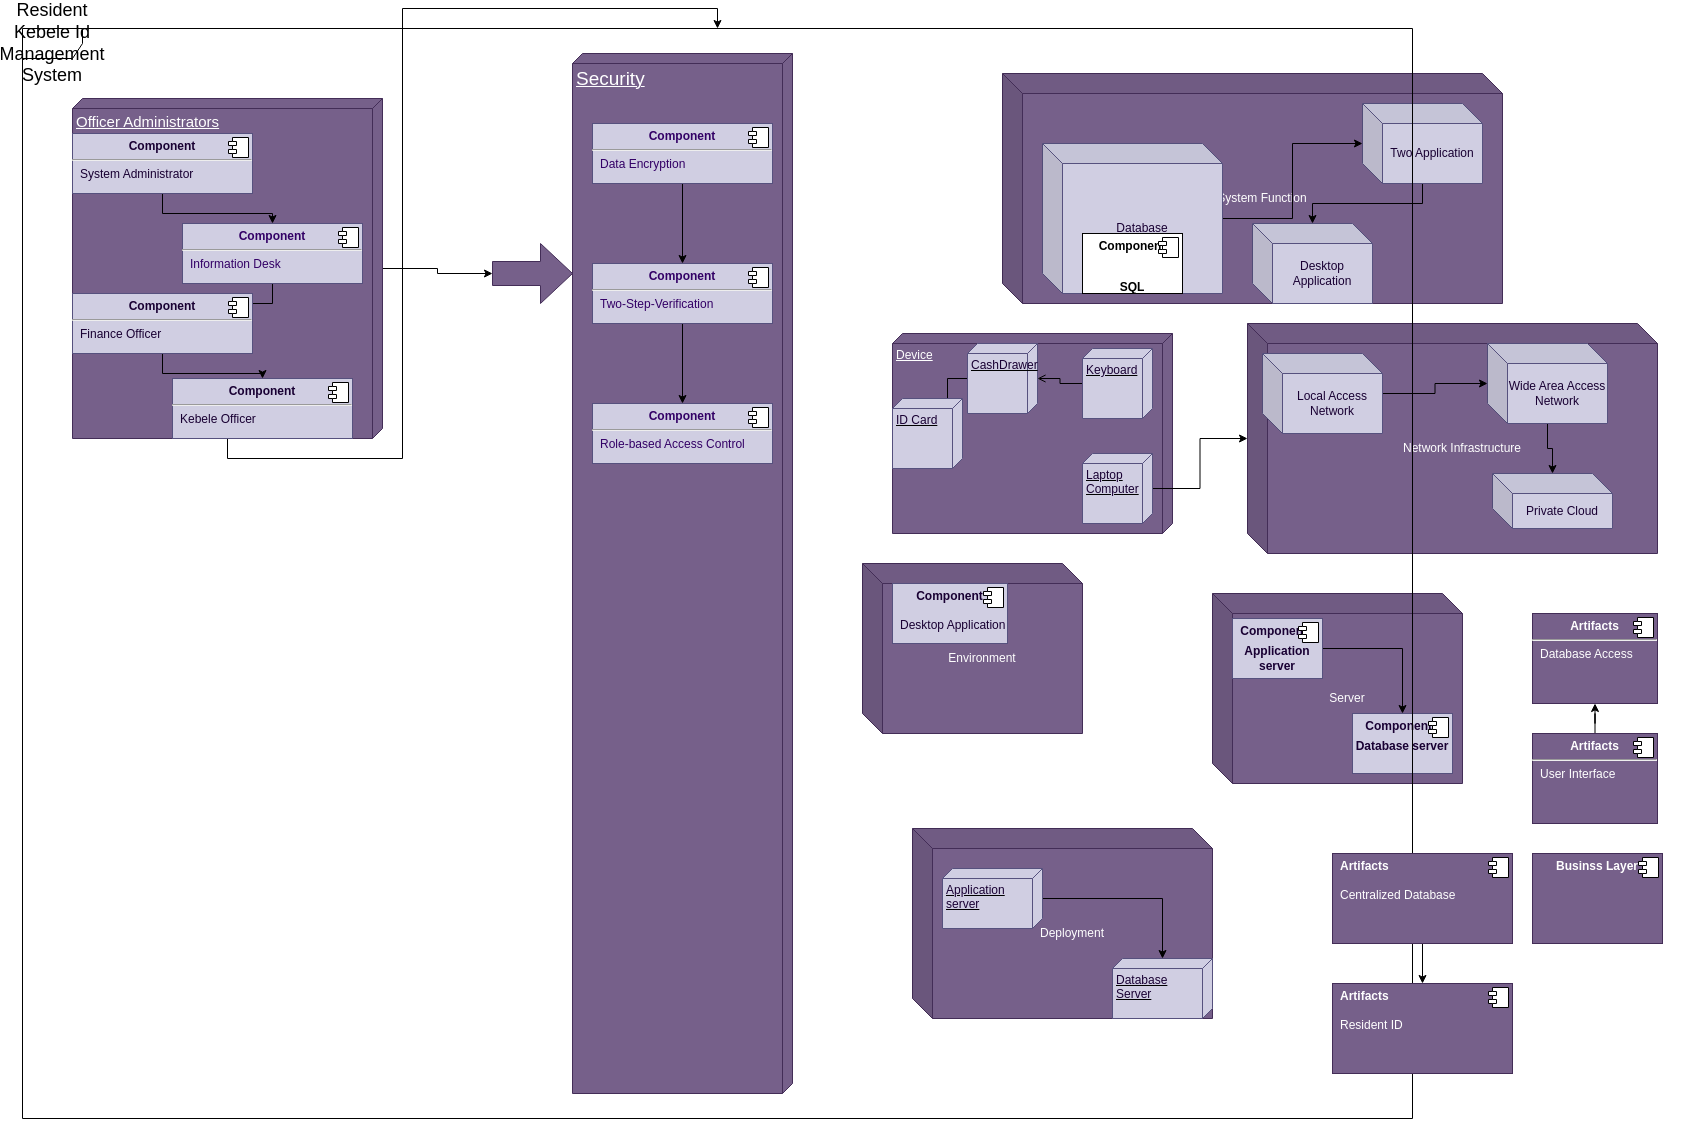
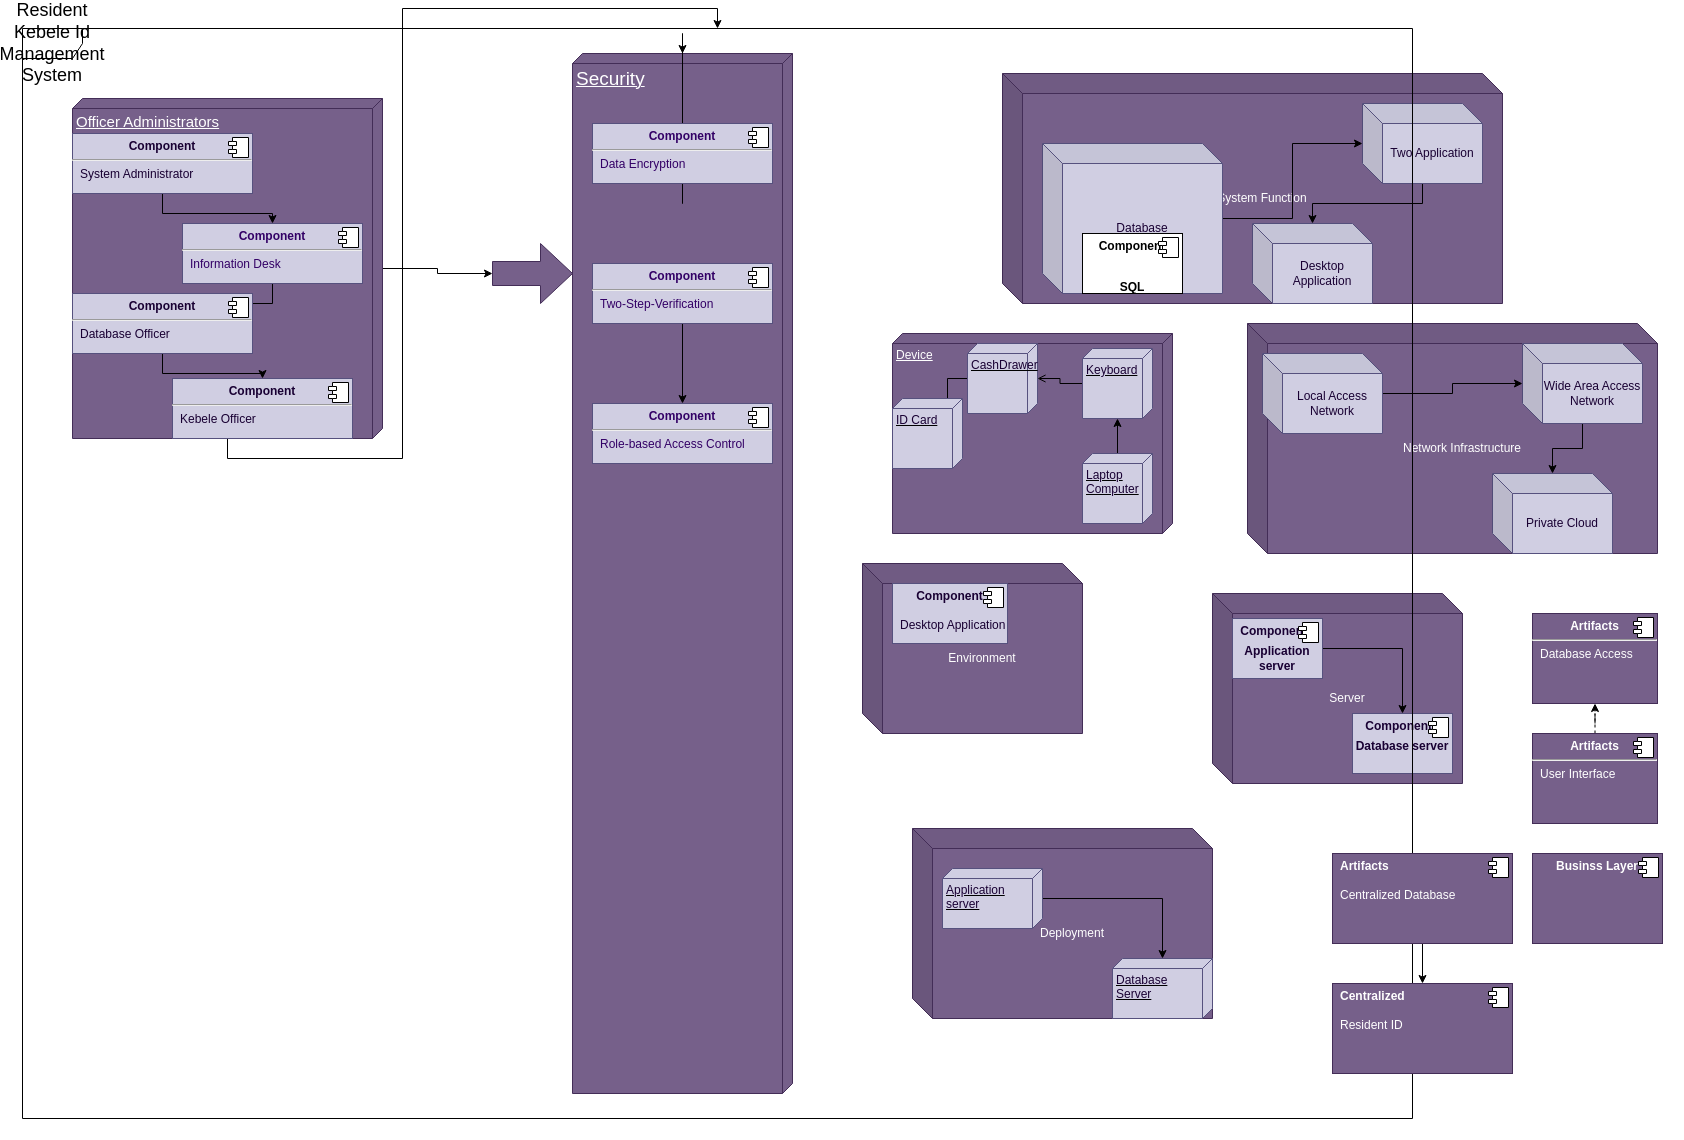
(683, 229) -> (683, 73)
(118, 294) -> (123, 294)
(1548, 384) -> (1583, 384)
(1200, 467) -> (1118, 435)
(1553, 501) -> (1553, 514)
(1595, 717) -> (1595, 717)
(1366, 984) -> (1366, 984)
